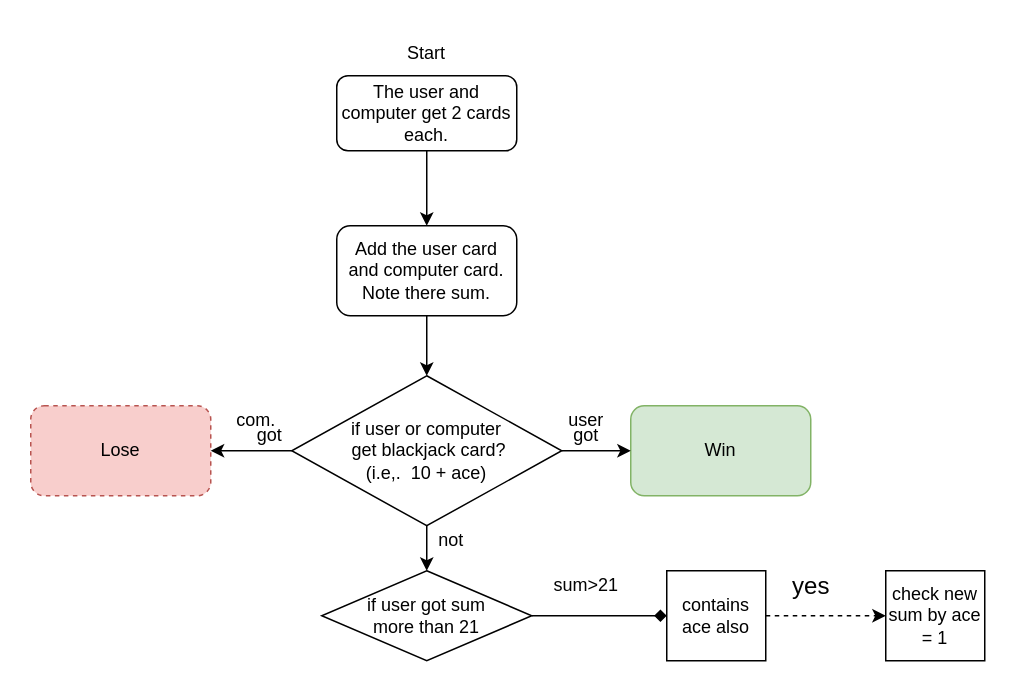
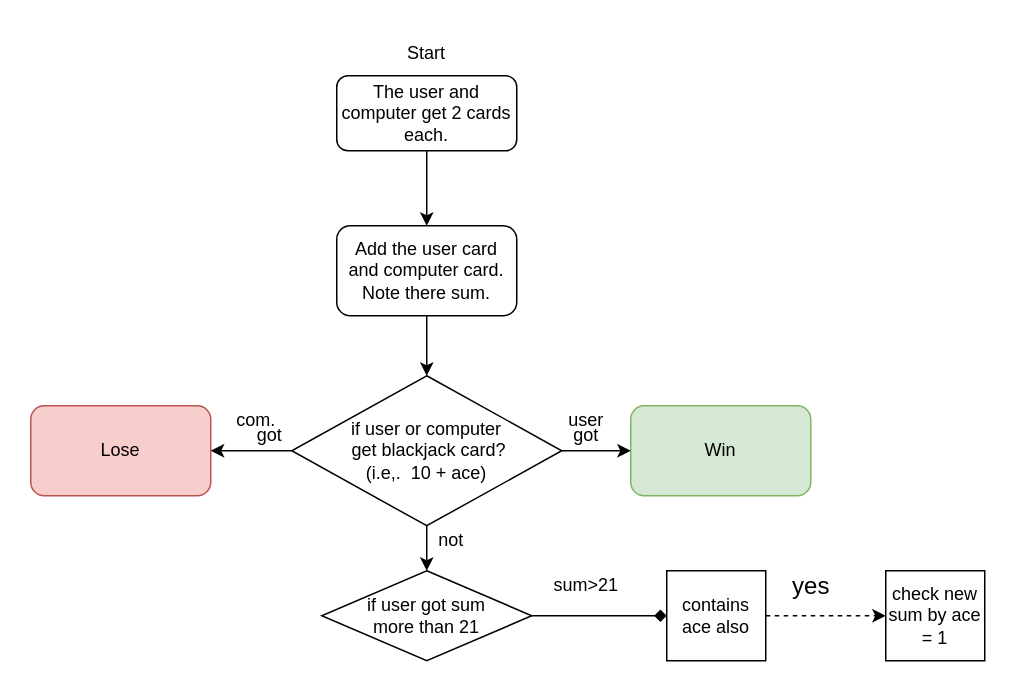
(121, 451) -> (121, 451)
